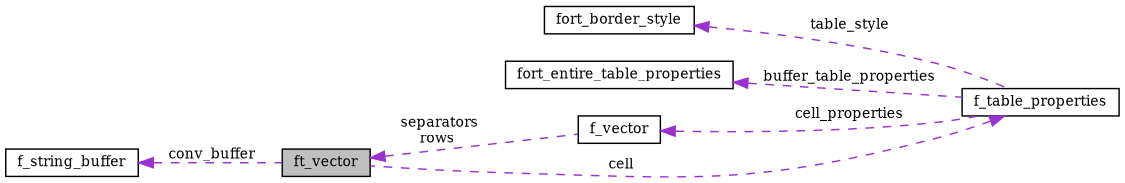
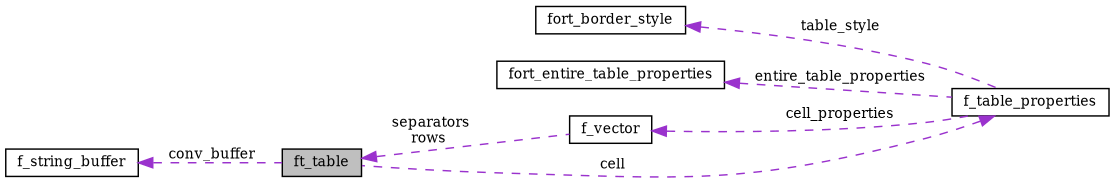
(848, 77) -> (838, 77)
(326, 163) -> (322, 163)
